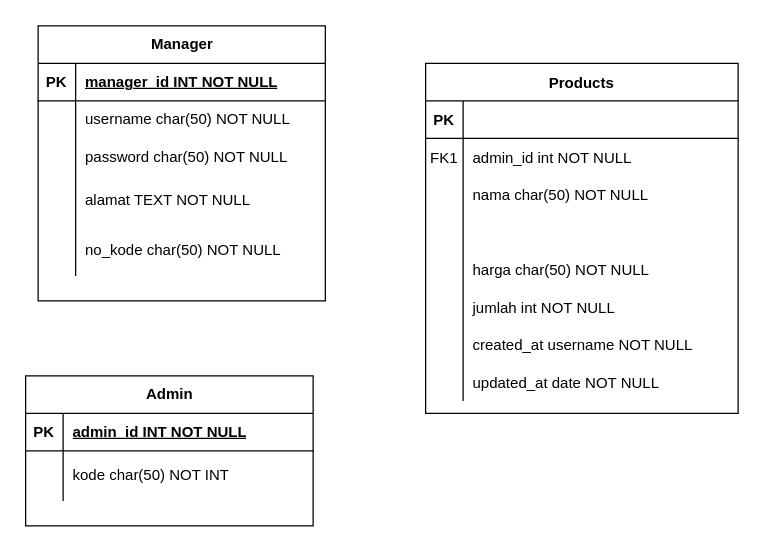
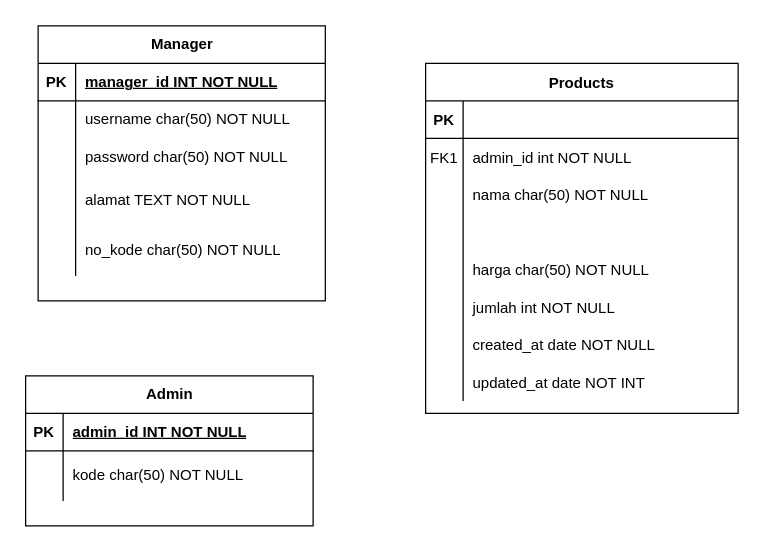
(584, 345) -> (567, 345)
(567, 383) -> (563, 383)
(155, 476) -> (160, 476)
